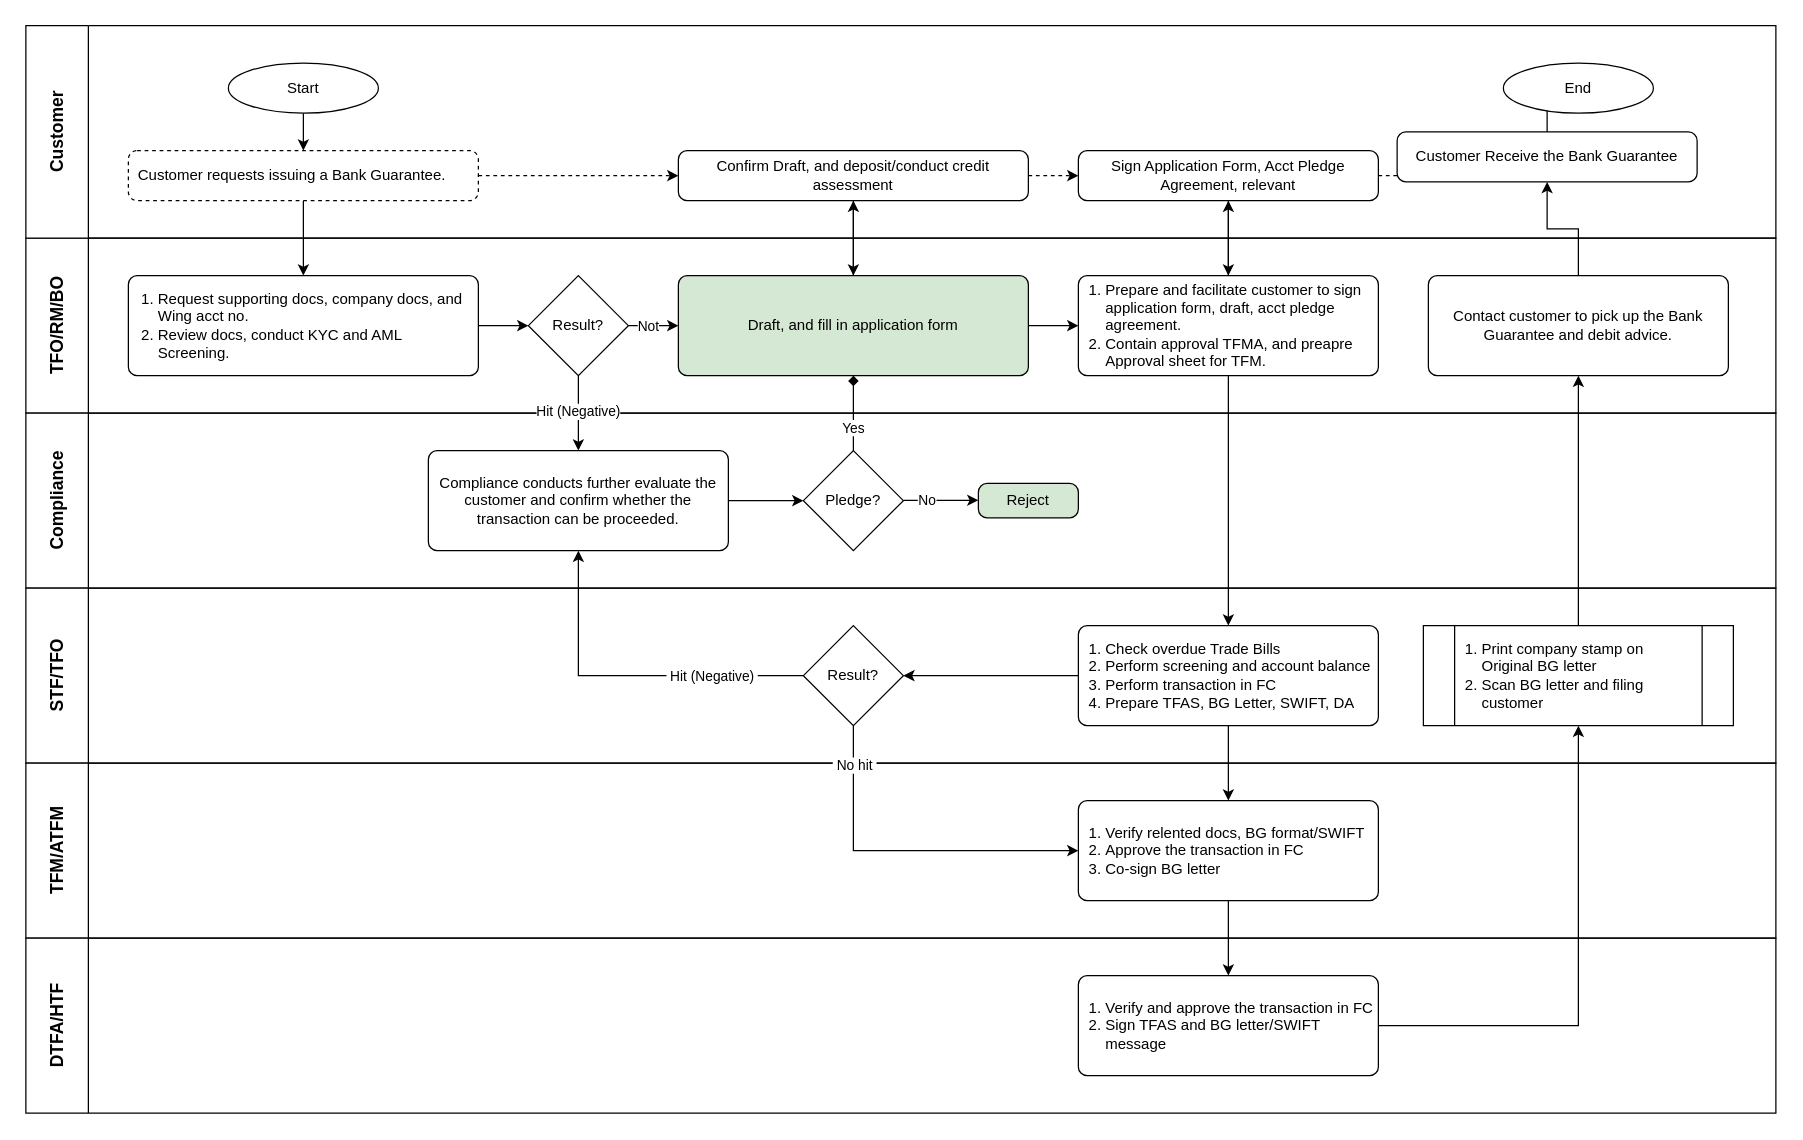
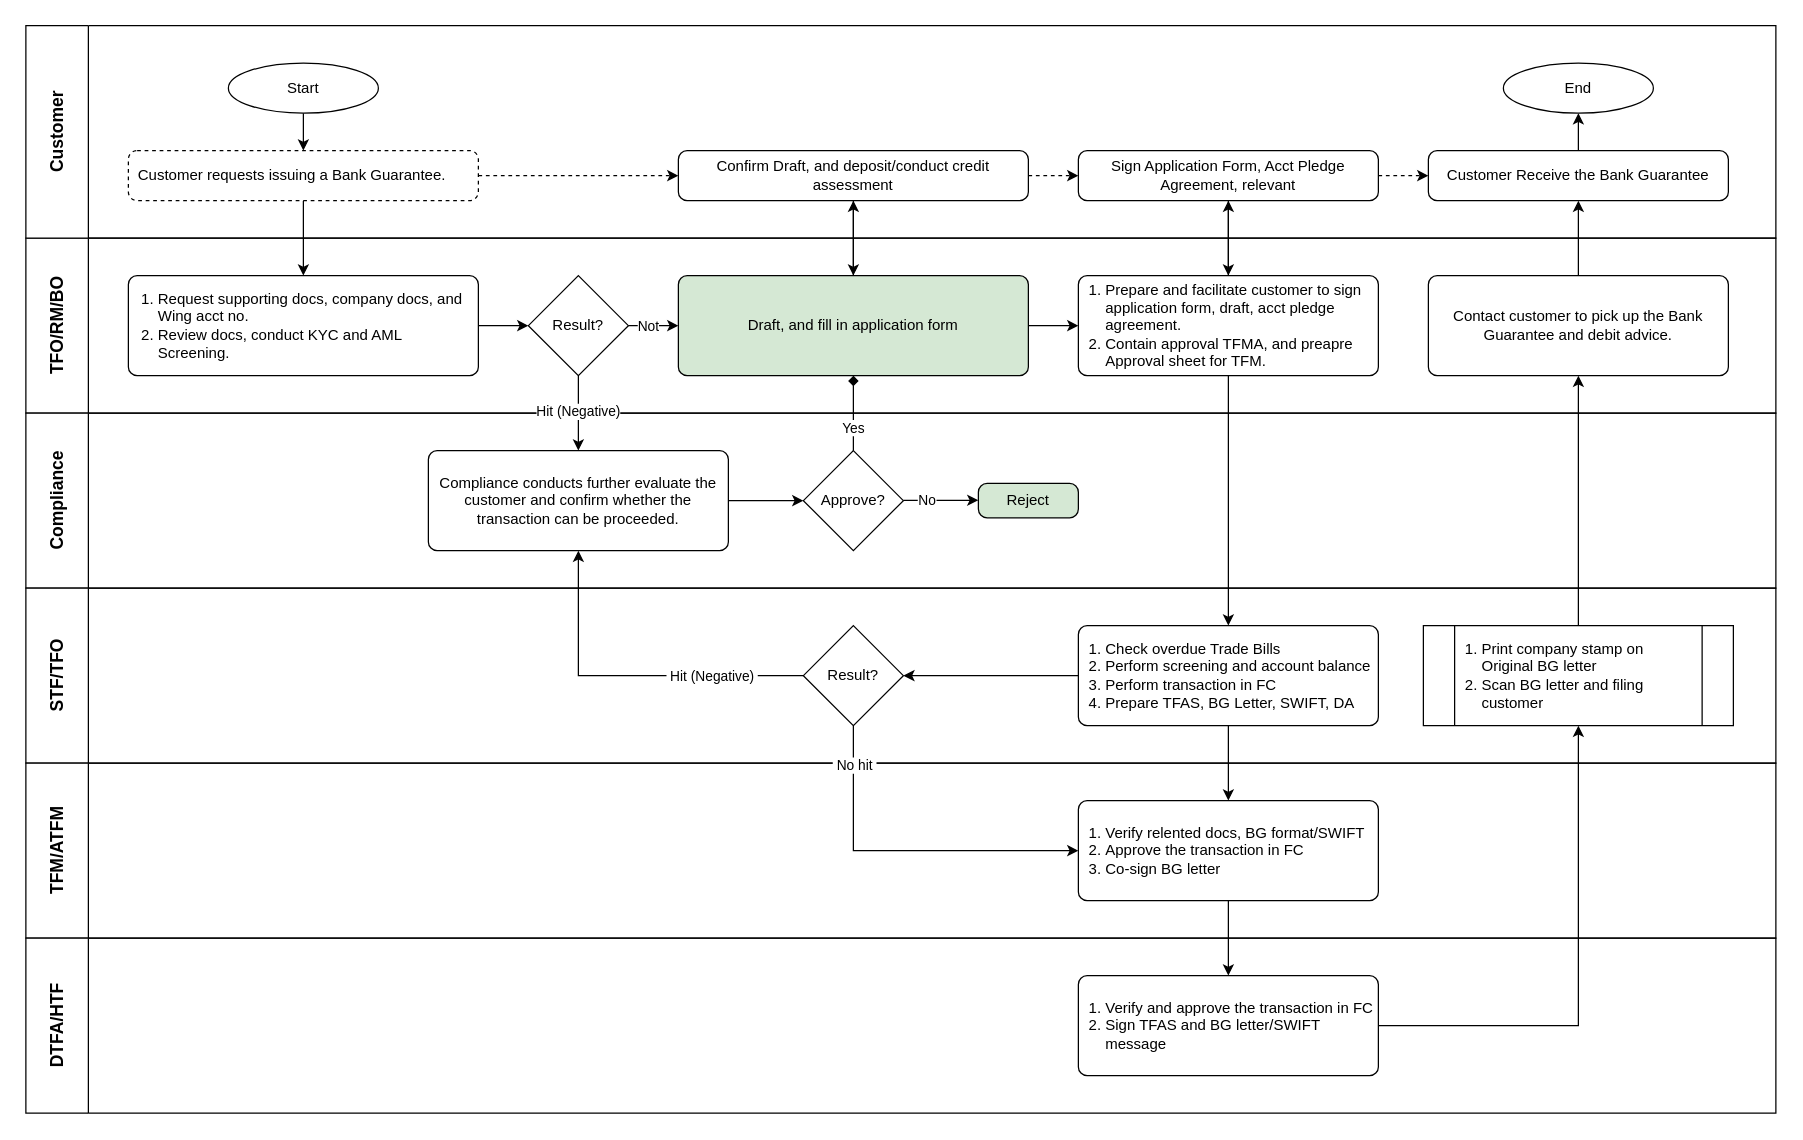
(1547, 157) -> (1578, 176)
(853, 501) -> (853, 501)
